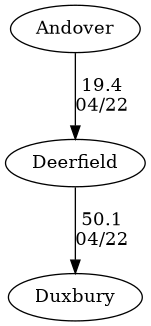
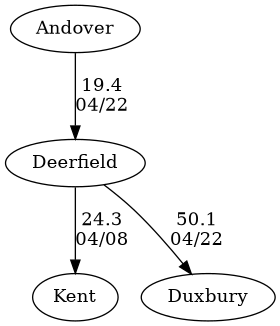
none -> (75, 297)
